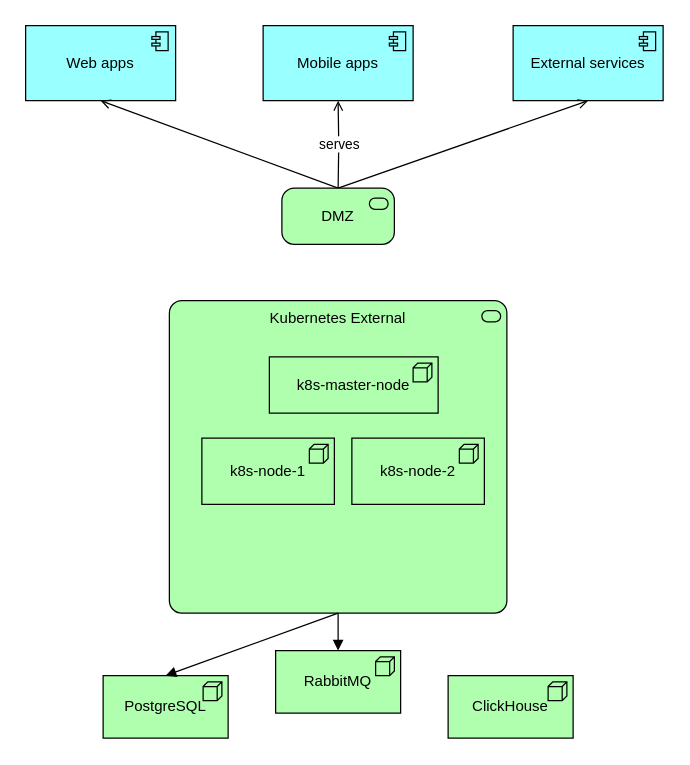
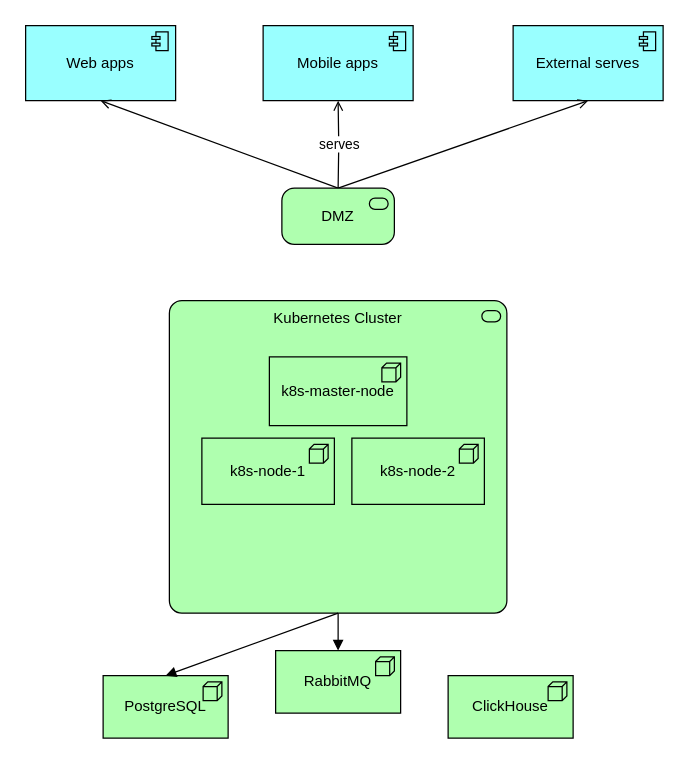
(588, 63) -> (588, 63)
(338, 318) -> (338, 318)
(354, 385) -> (338, 391)
